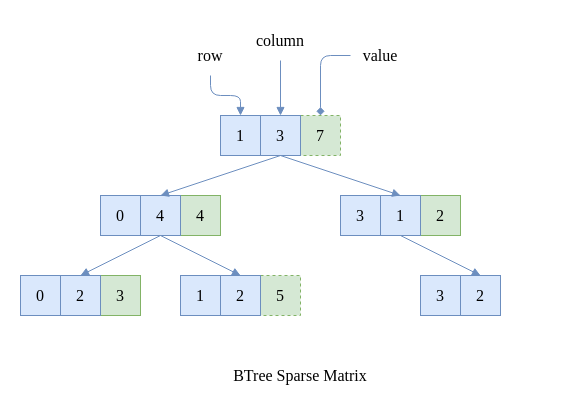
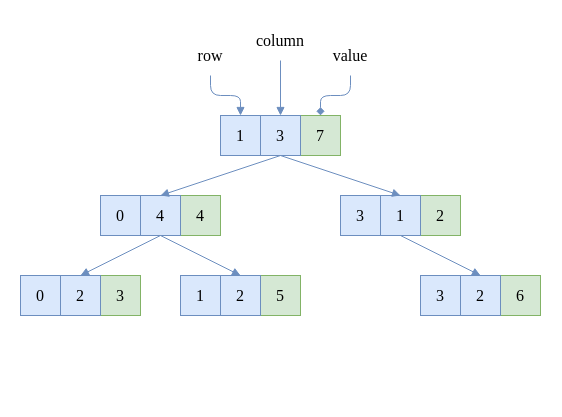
(381, 56) -> (351, 56)
(321, 136) -> (321, 136)
(281, 296) -> (281, 296)
none -> (521, 296)
(301, 376) -> none
